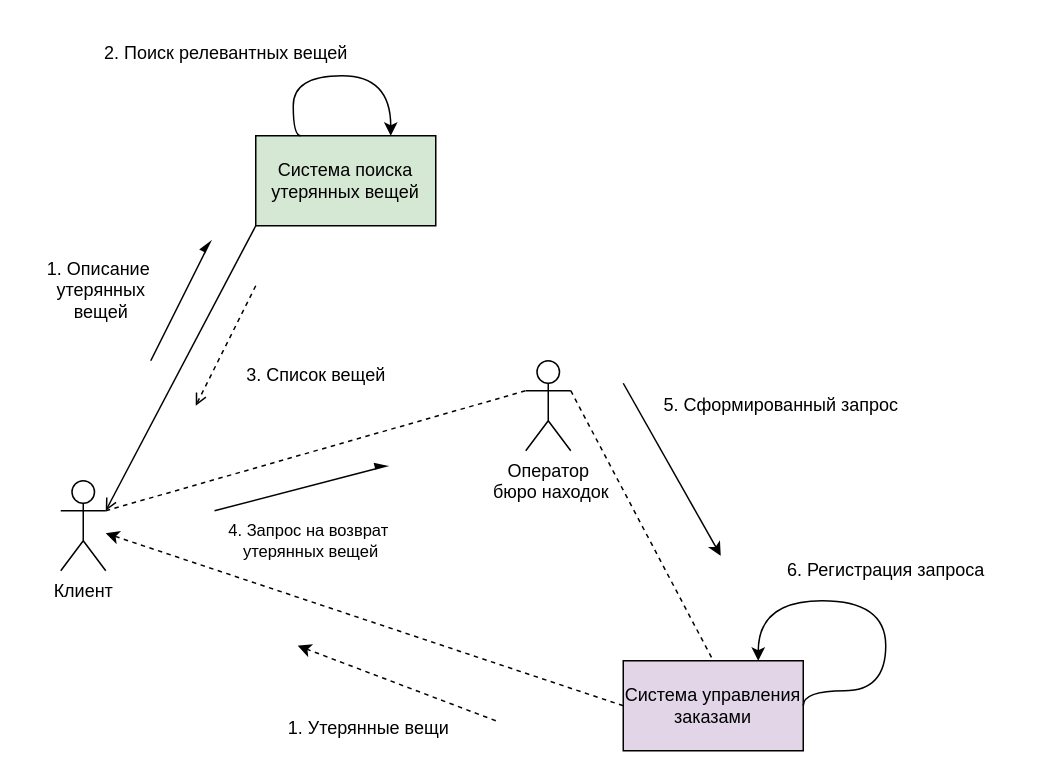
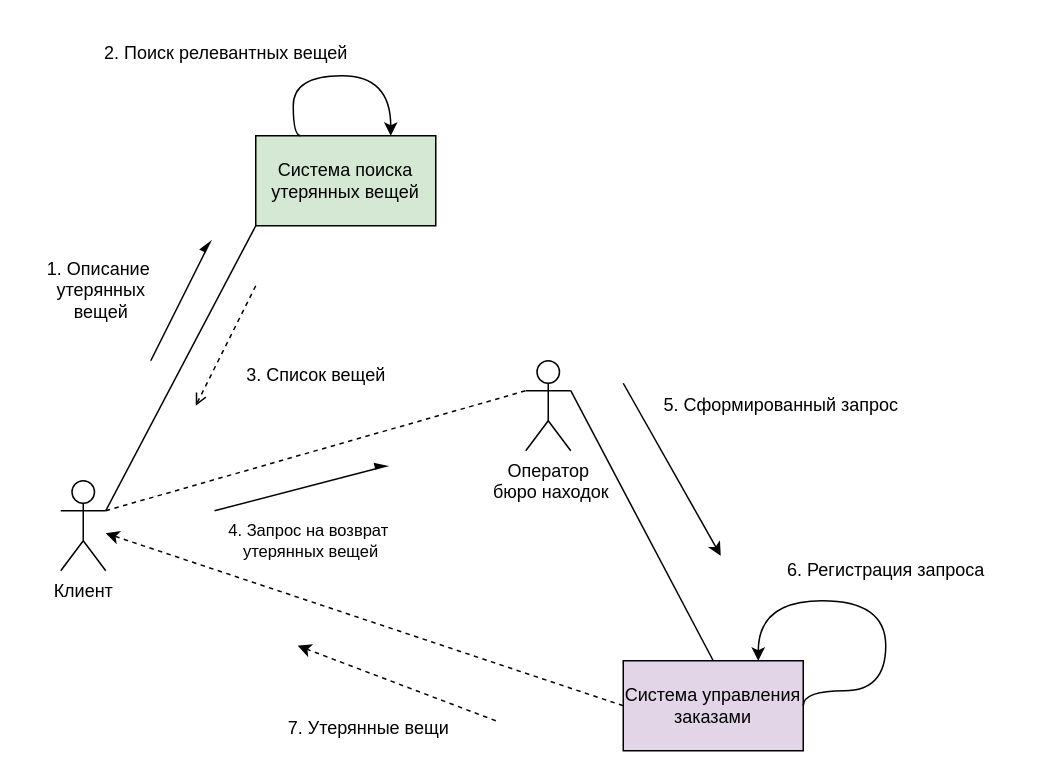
(109, 504) -> (109, 505)
(643, 527) -> (643, 527)
(369, 728) -> (369, 728)
